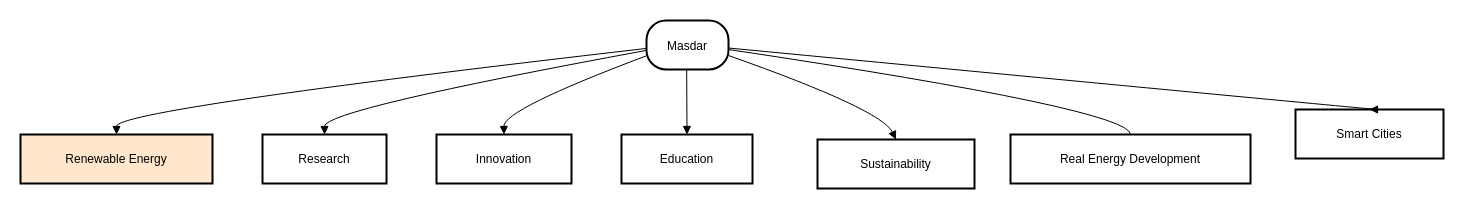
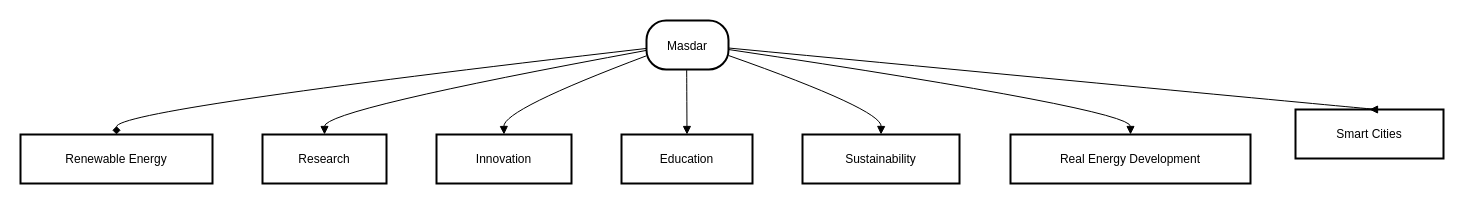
(1017, 98) -> (1015, 96)
(118, 125) -> (119, 125)
(117, 159) -> (117, 159)
(896, 164) -> (881, 159)
